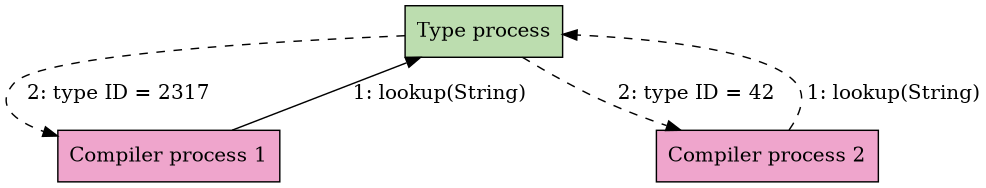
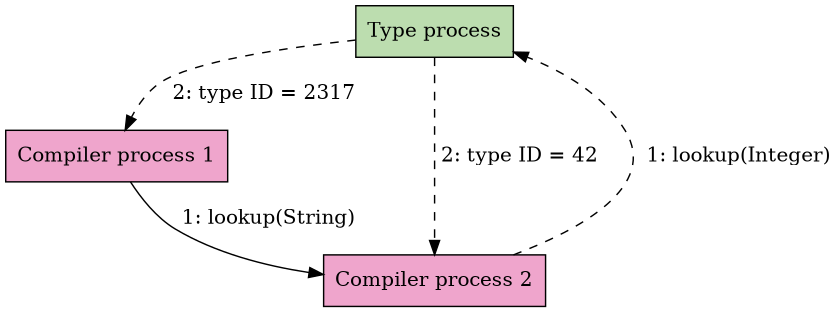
(891, 94) -> (732, 156)
(319, 97) -> (209, 246)
